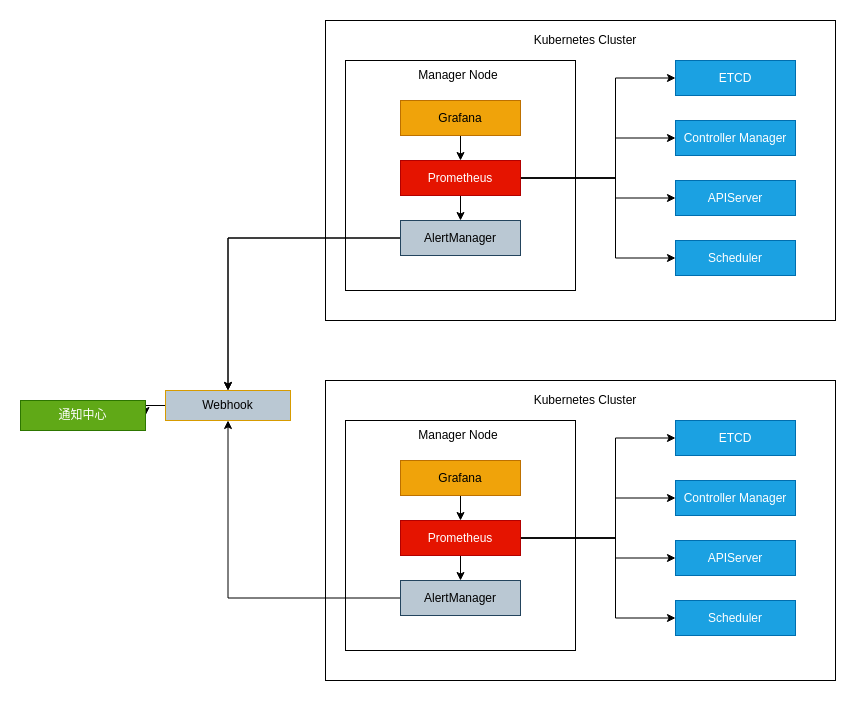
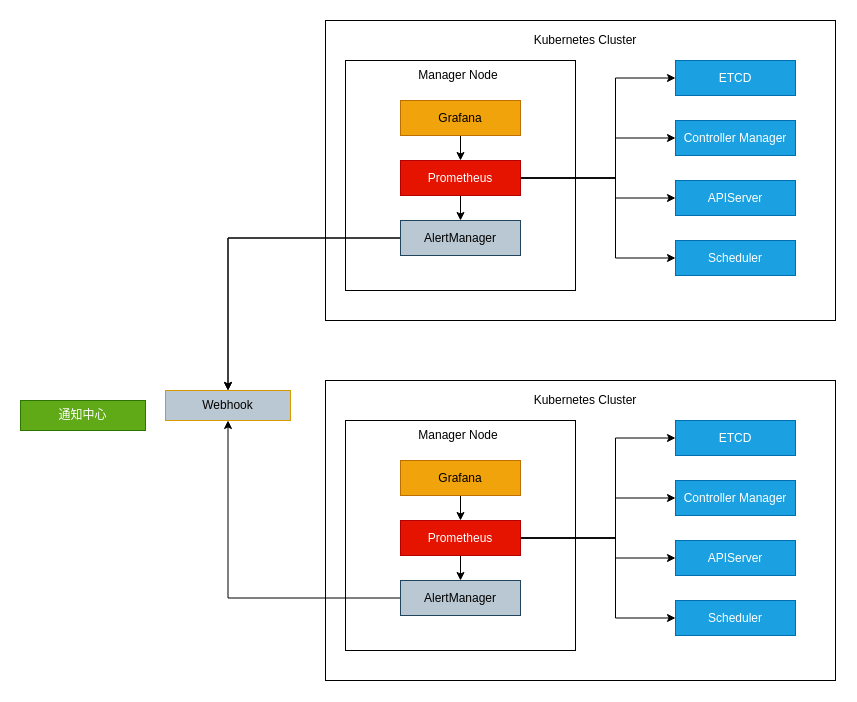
(155, 406) -> none
